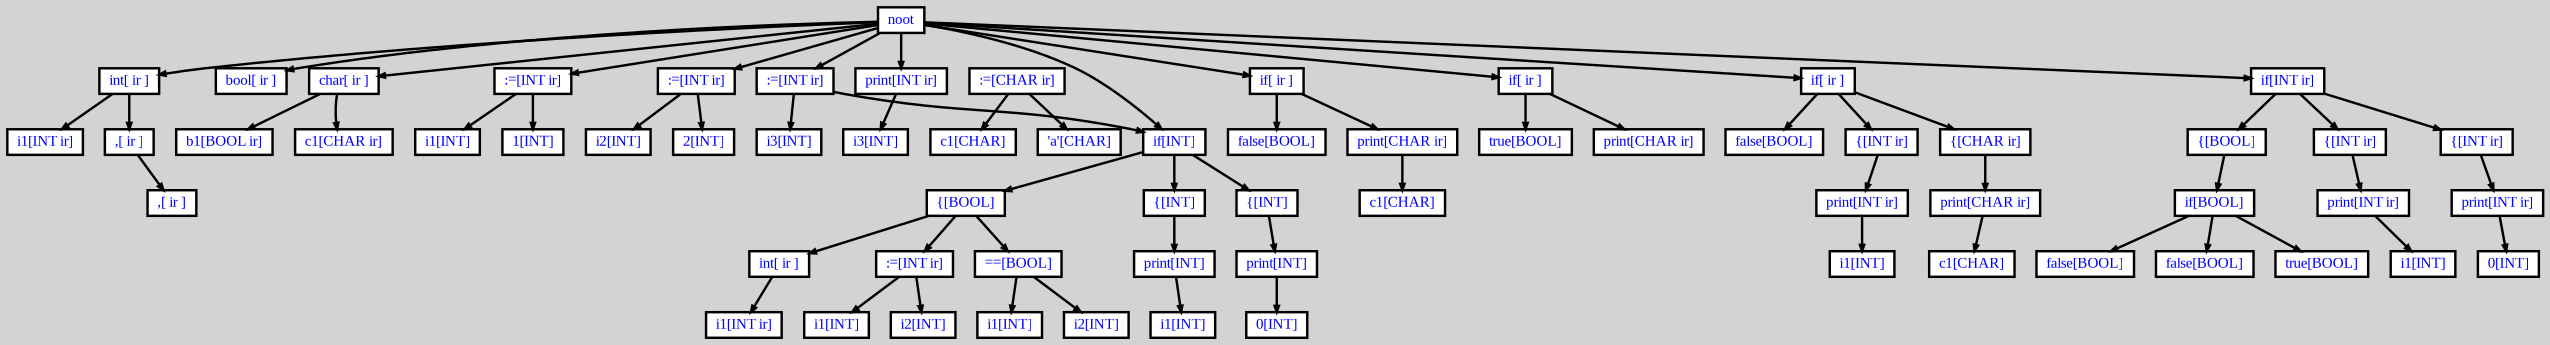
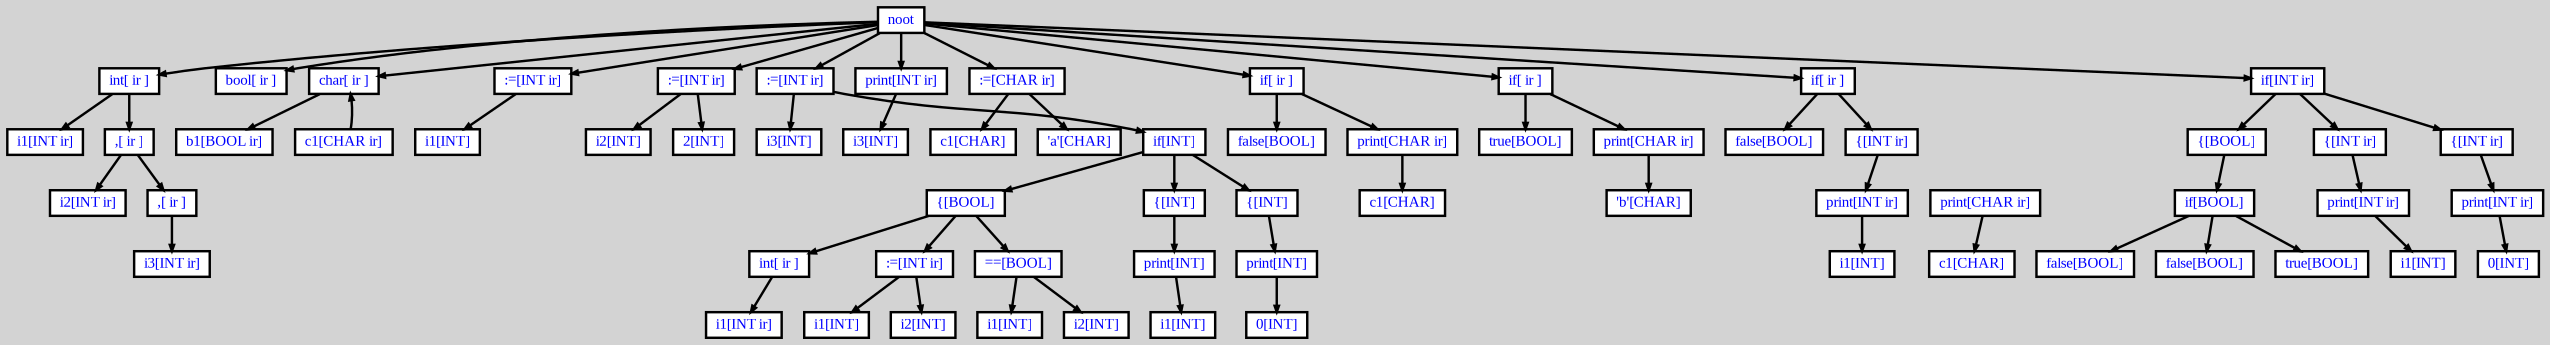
(1048, 57) -> (956, 49)
(336, 108) -> (352, 115)
(533, 142) -> none
(1985, 142) -> none
none -> (88, 203)
none -> (1649, 203)
none -> (172, 264)
